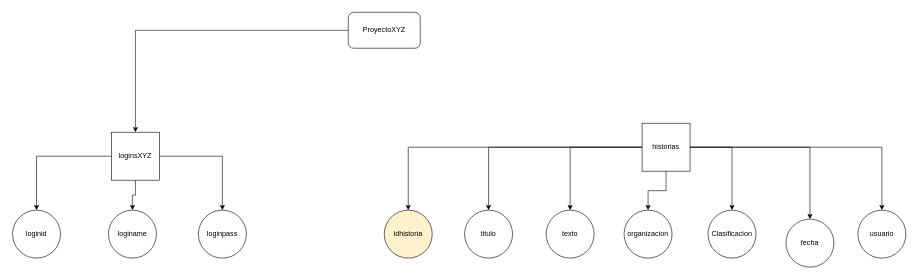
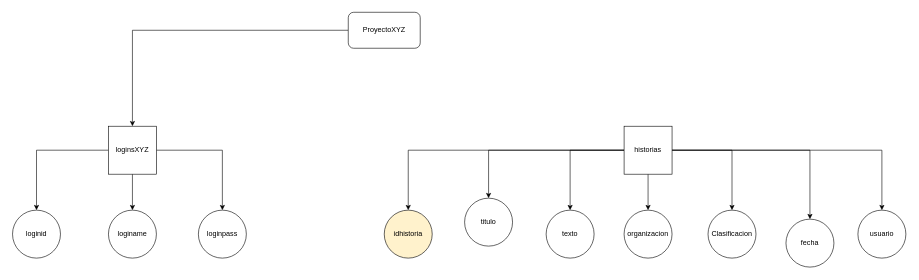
(666, 147) -> (648, 150)
(135, 156) -> (132, 150)
(489, 234) -> (489, 222)
